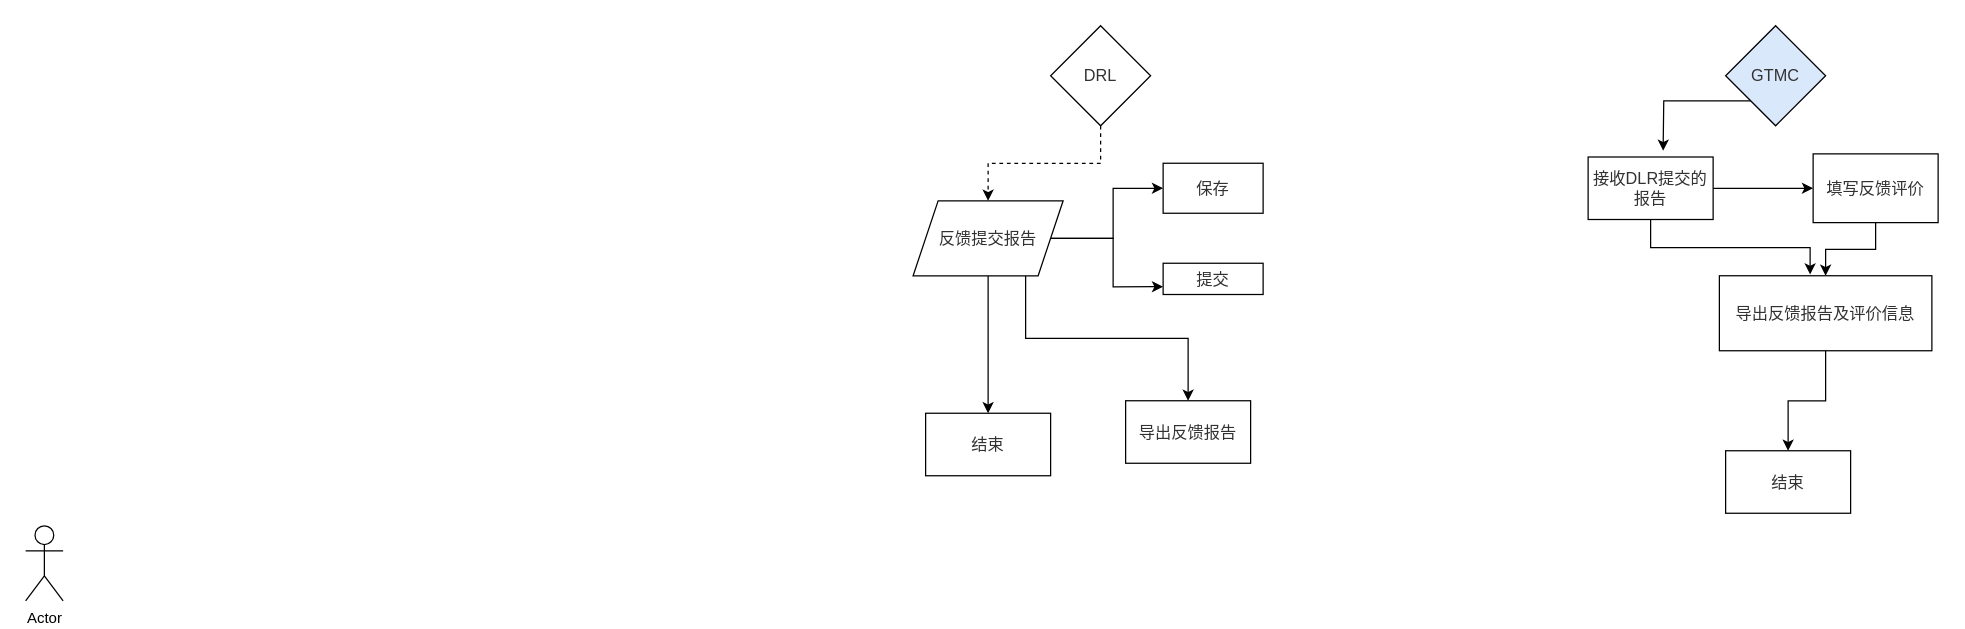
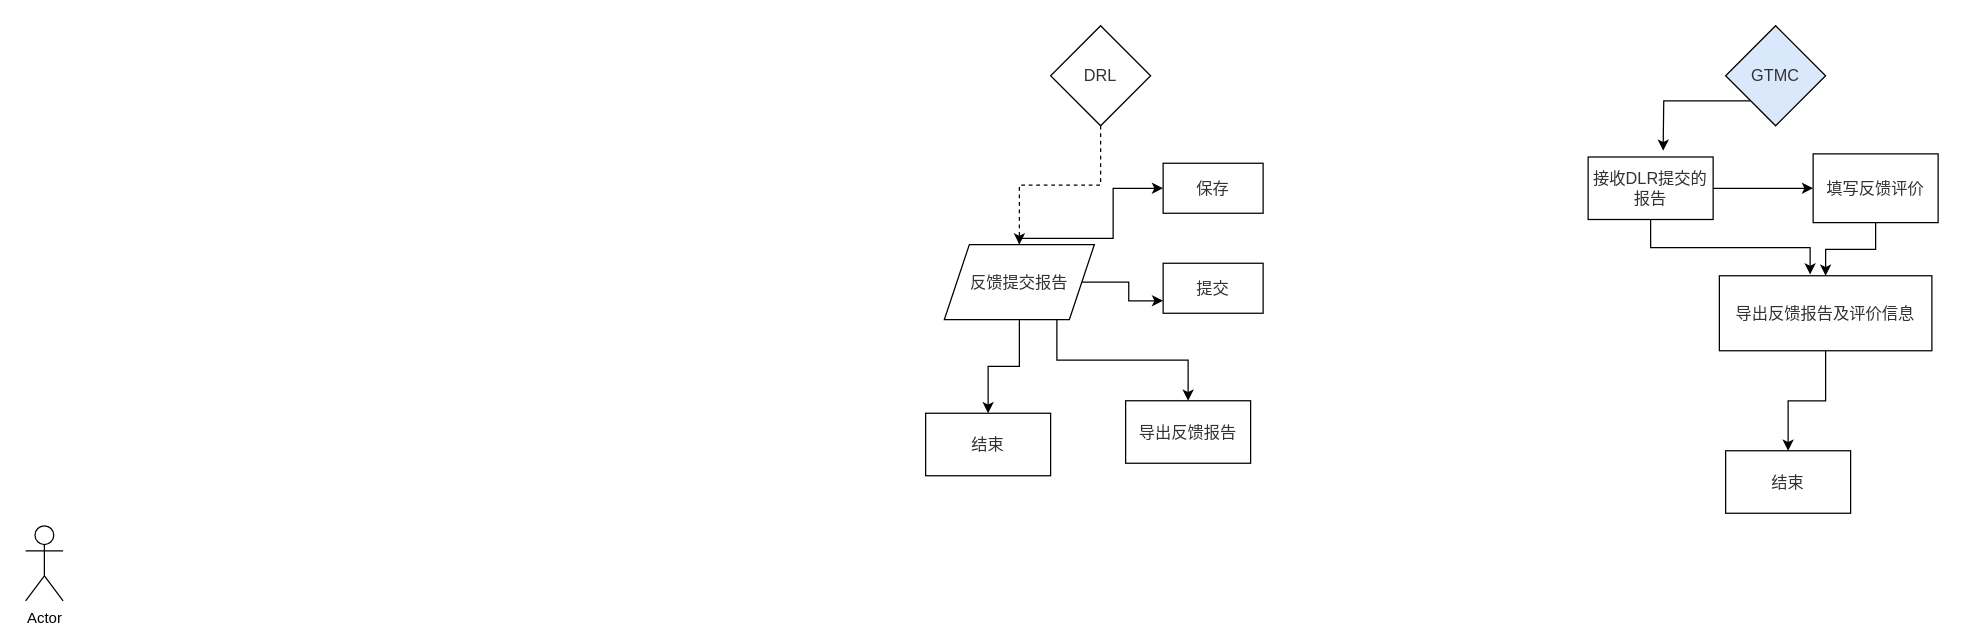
(988, 238) -> (1019, 282)
(1213, 279) -> (1213, 288)
